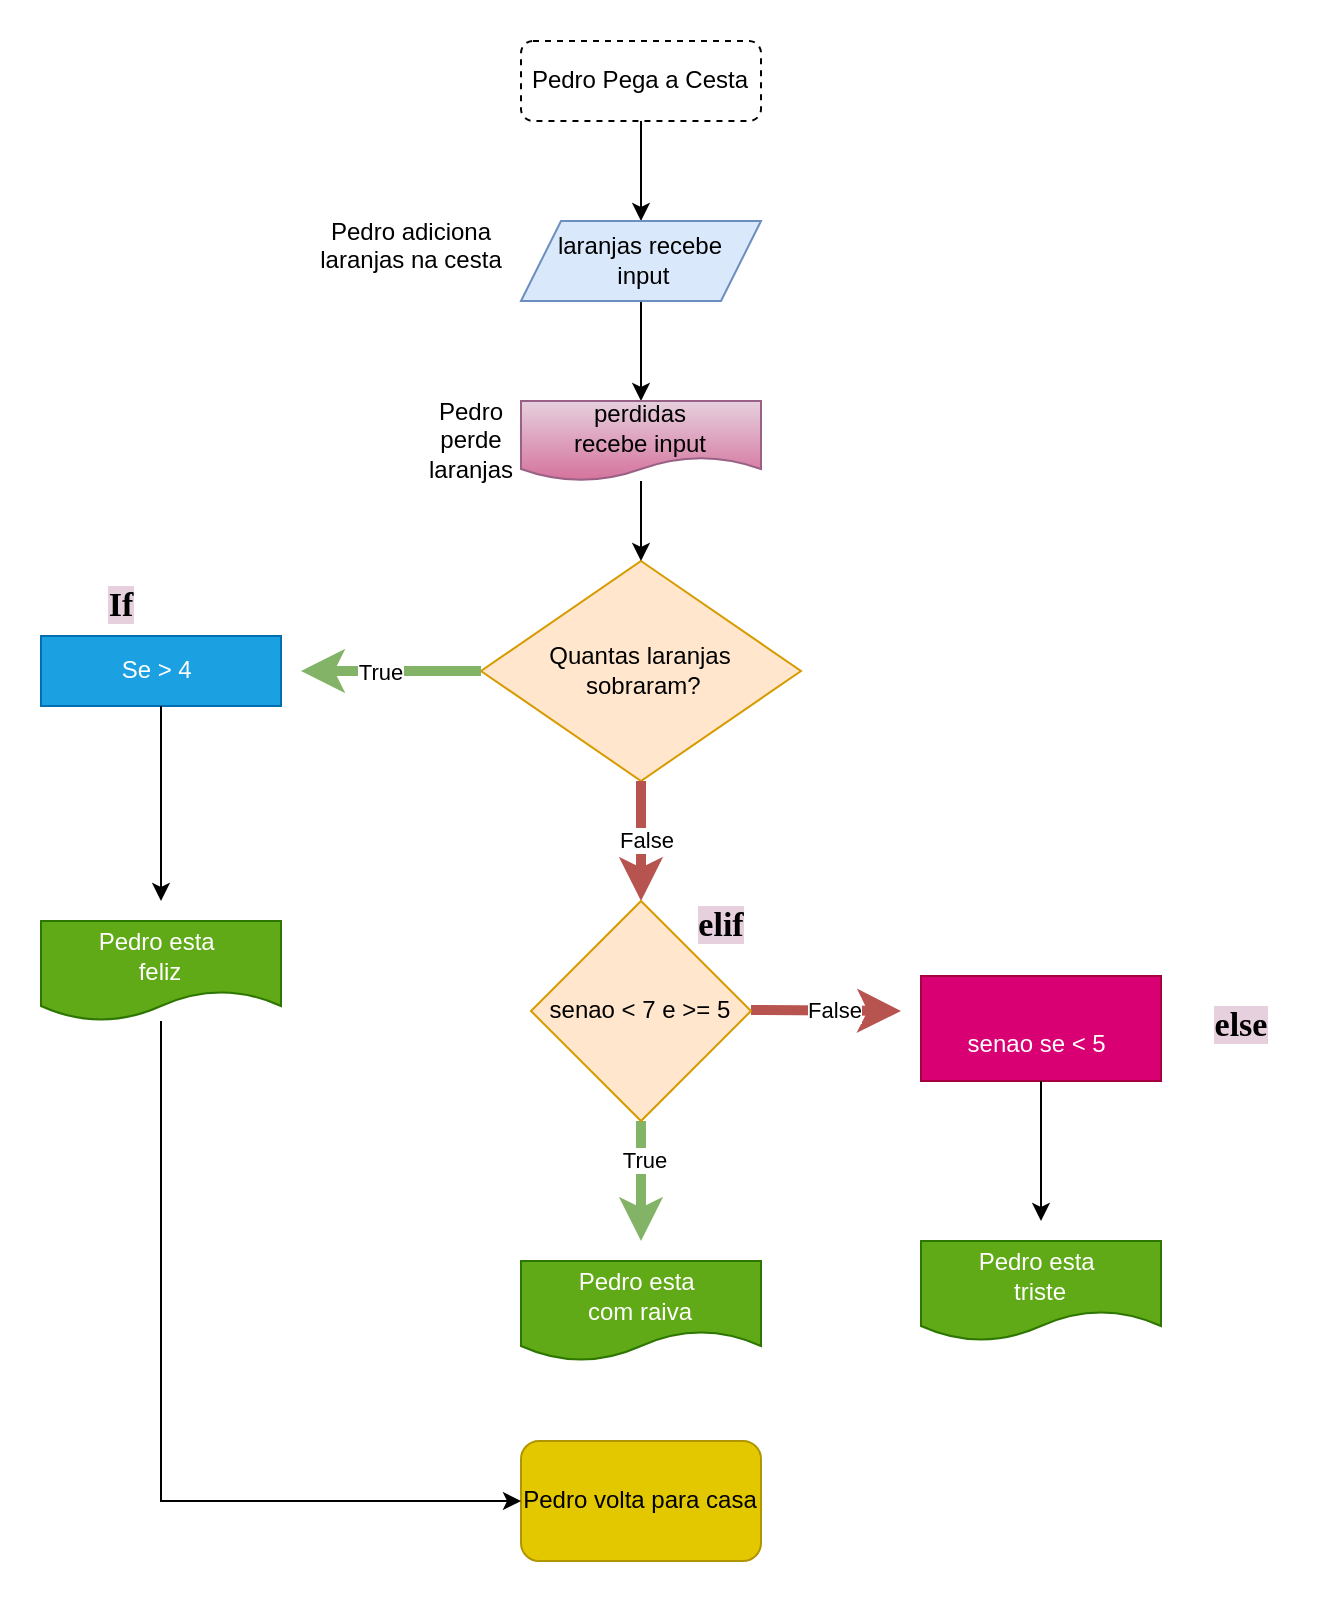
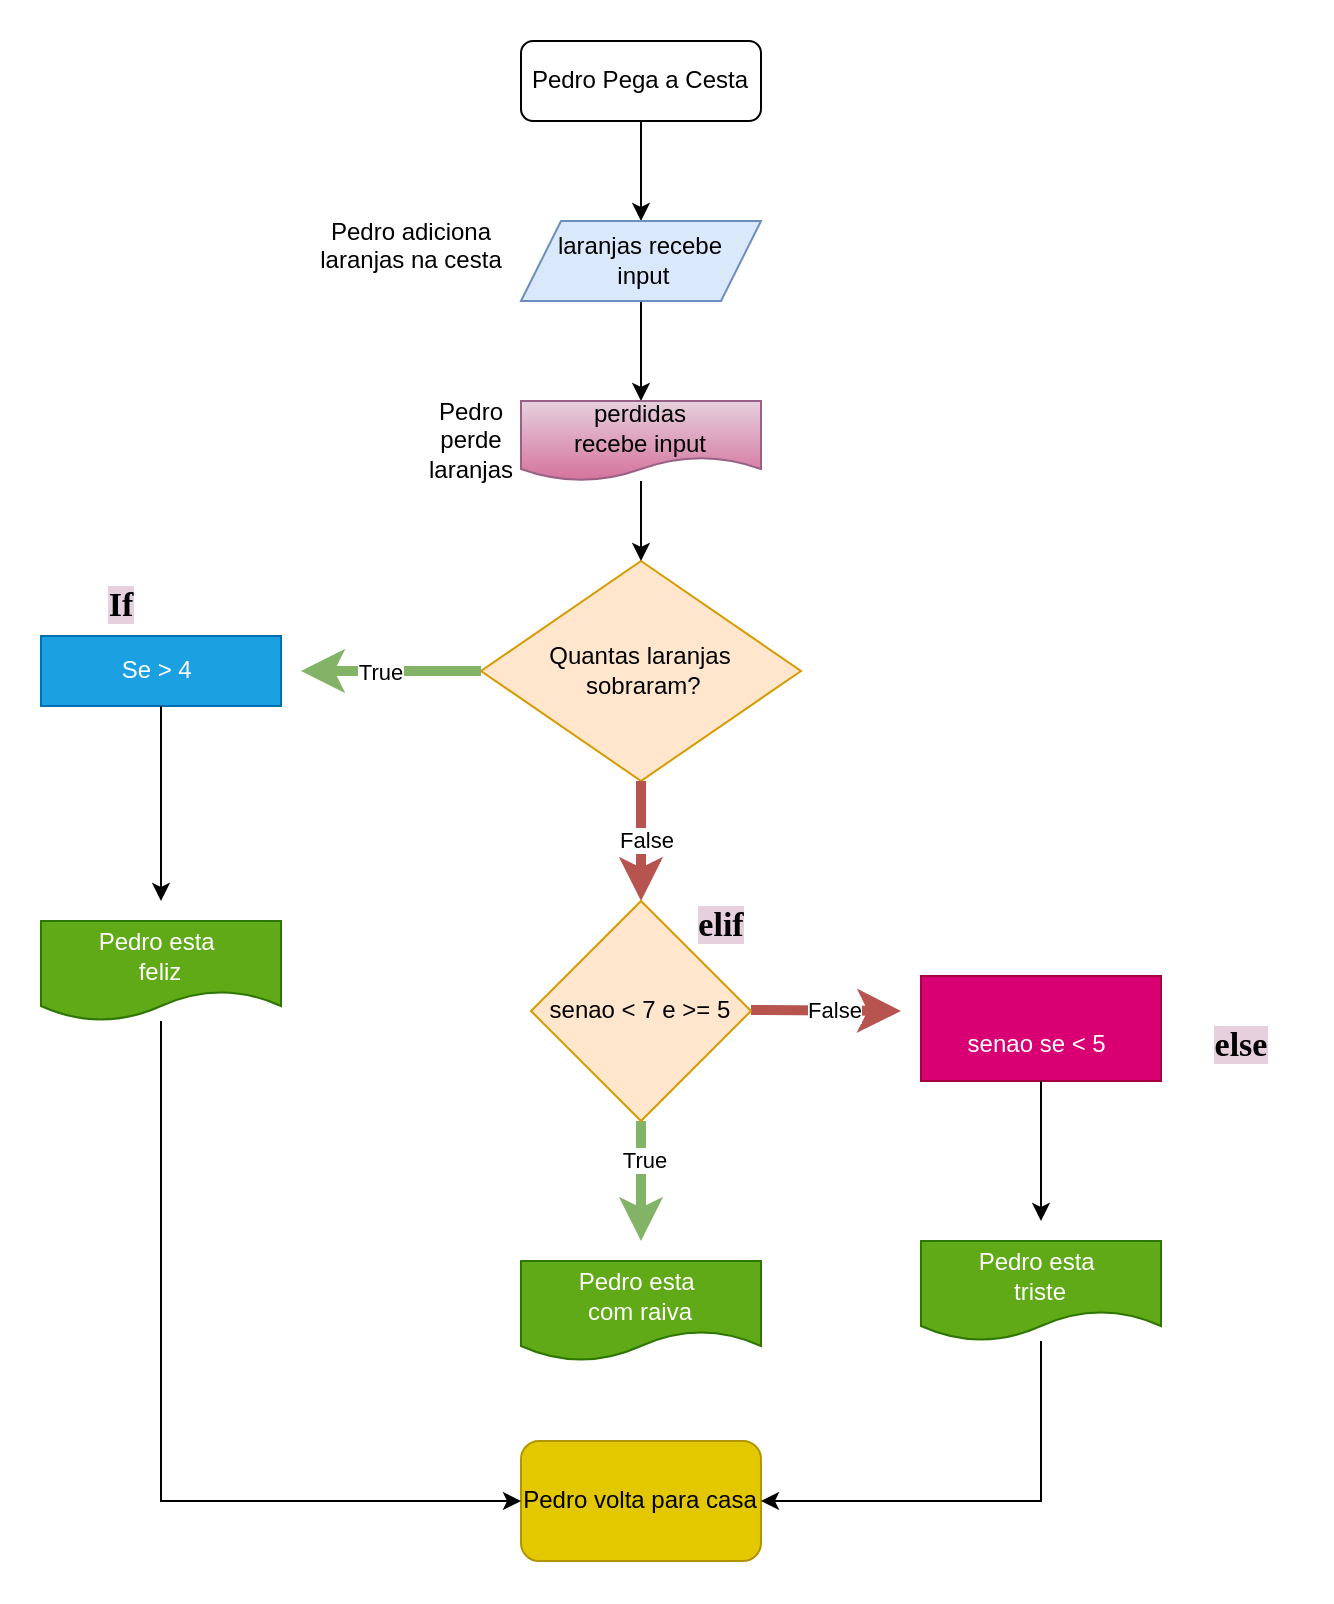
(641, 81) -> (641, 81)
(1241, 1027) -> (1241, 1047)
none -> (988, 1501)
